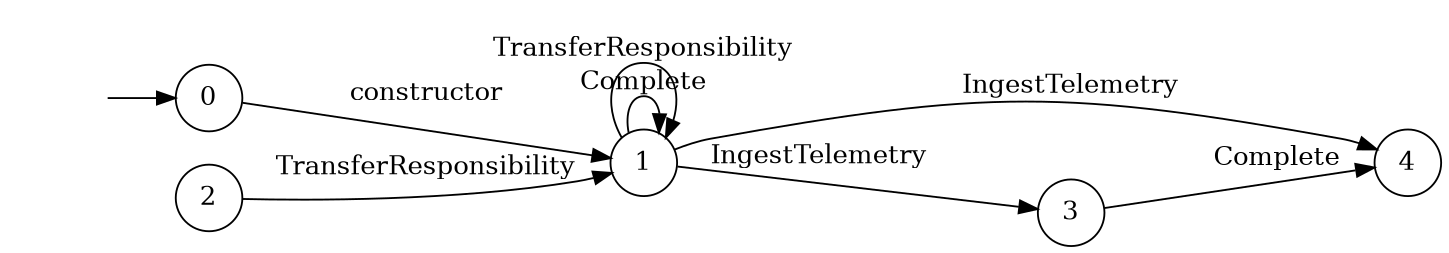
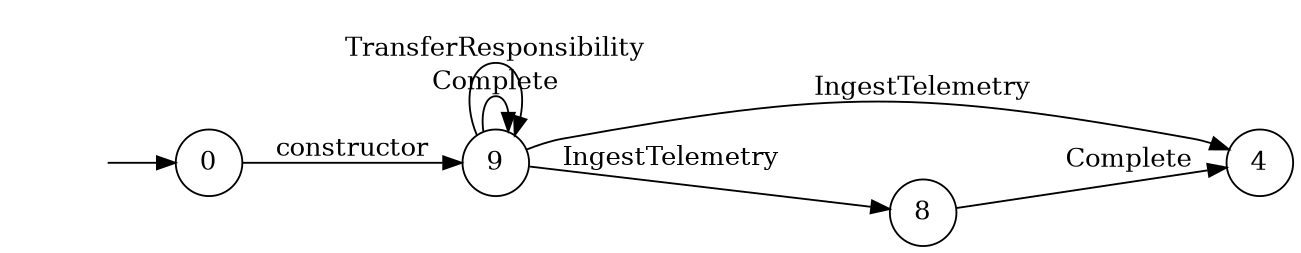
(644, 163) -> (496, 163)
(209, 198) -> none
(1071, 213) -> (923, 213)
